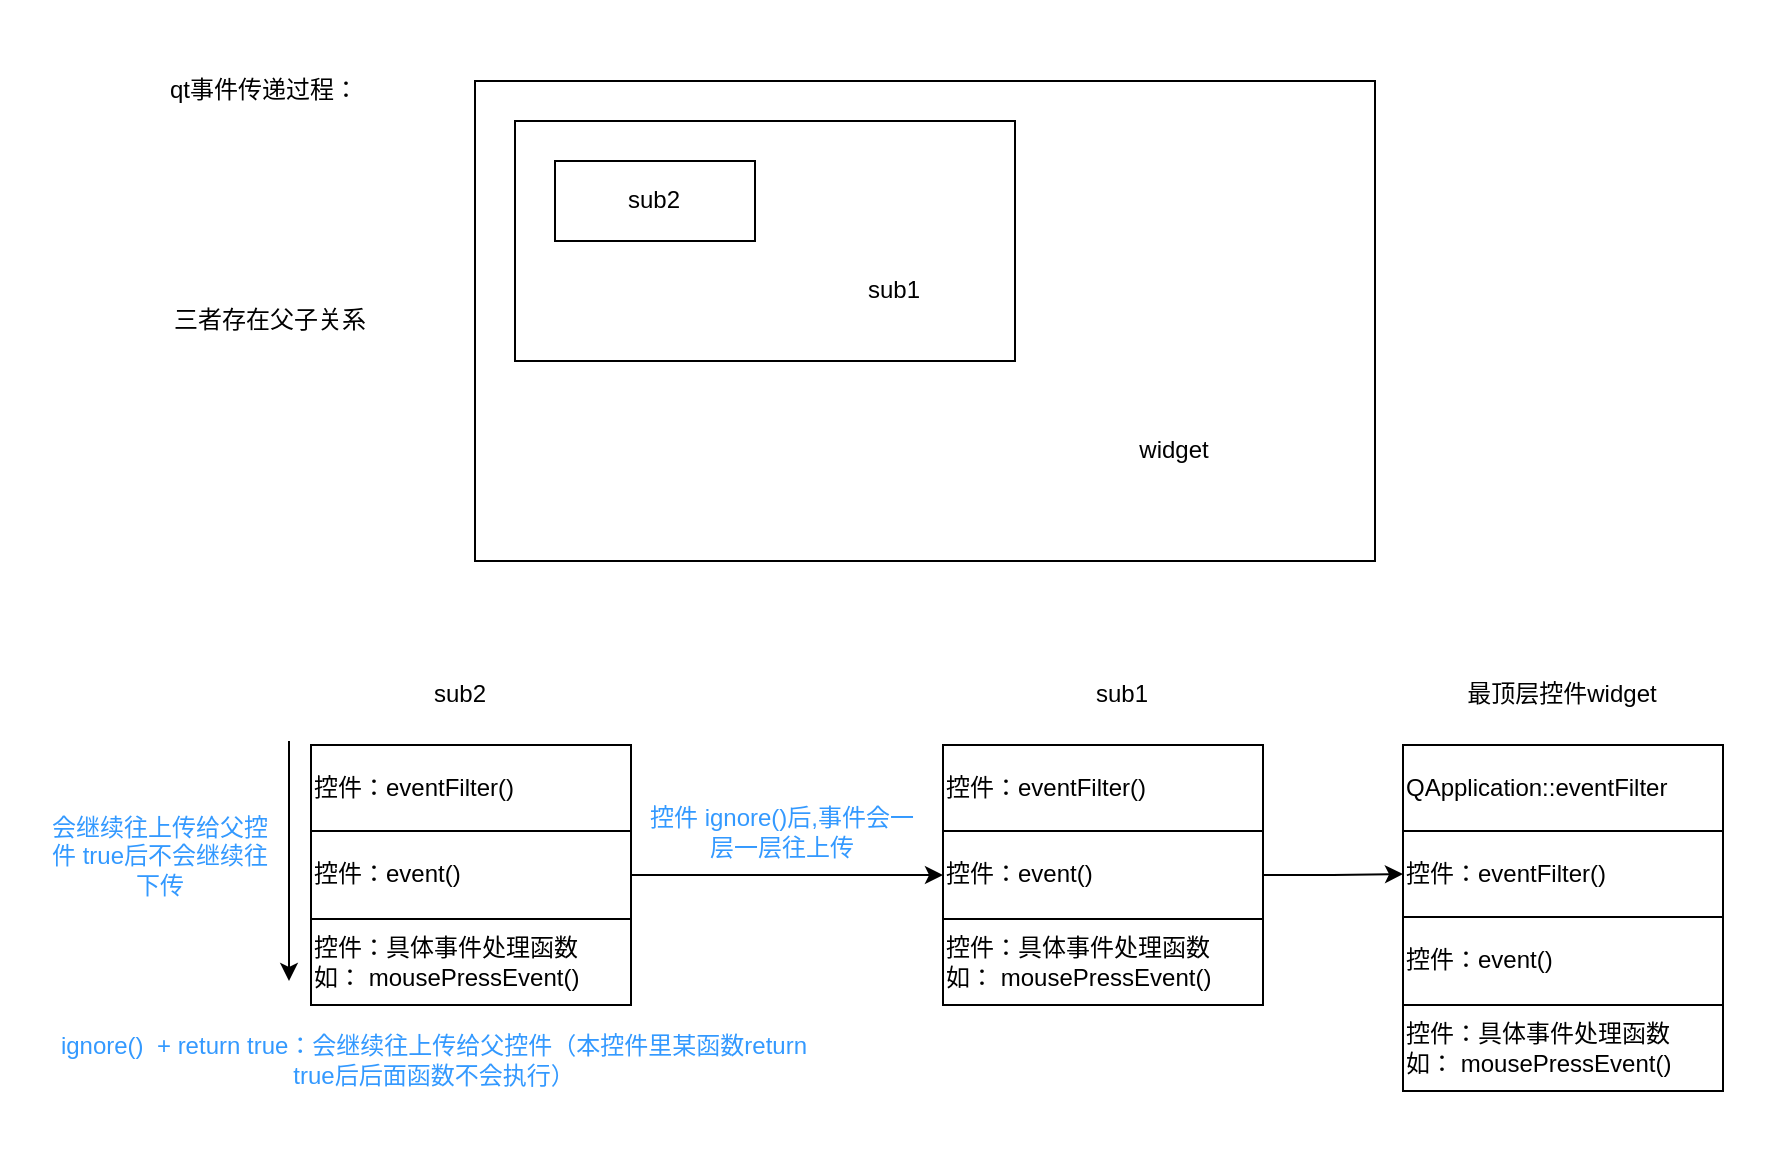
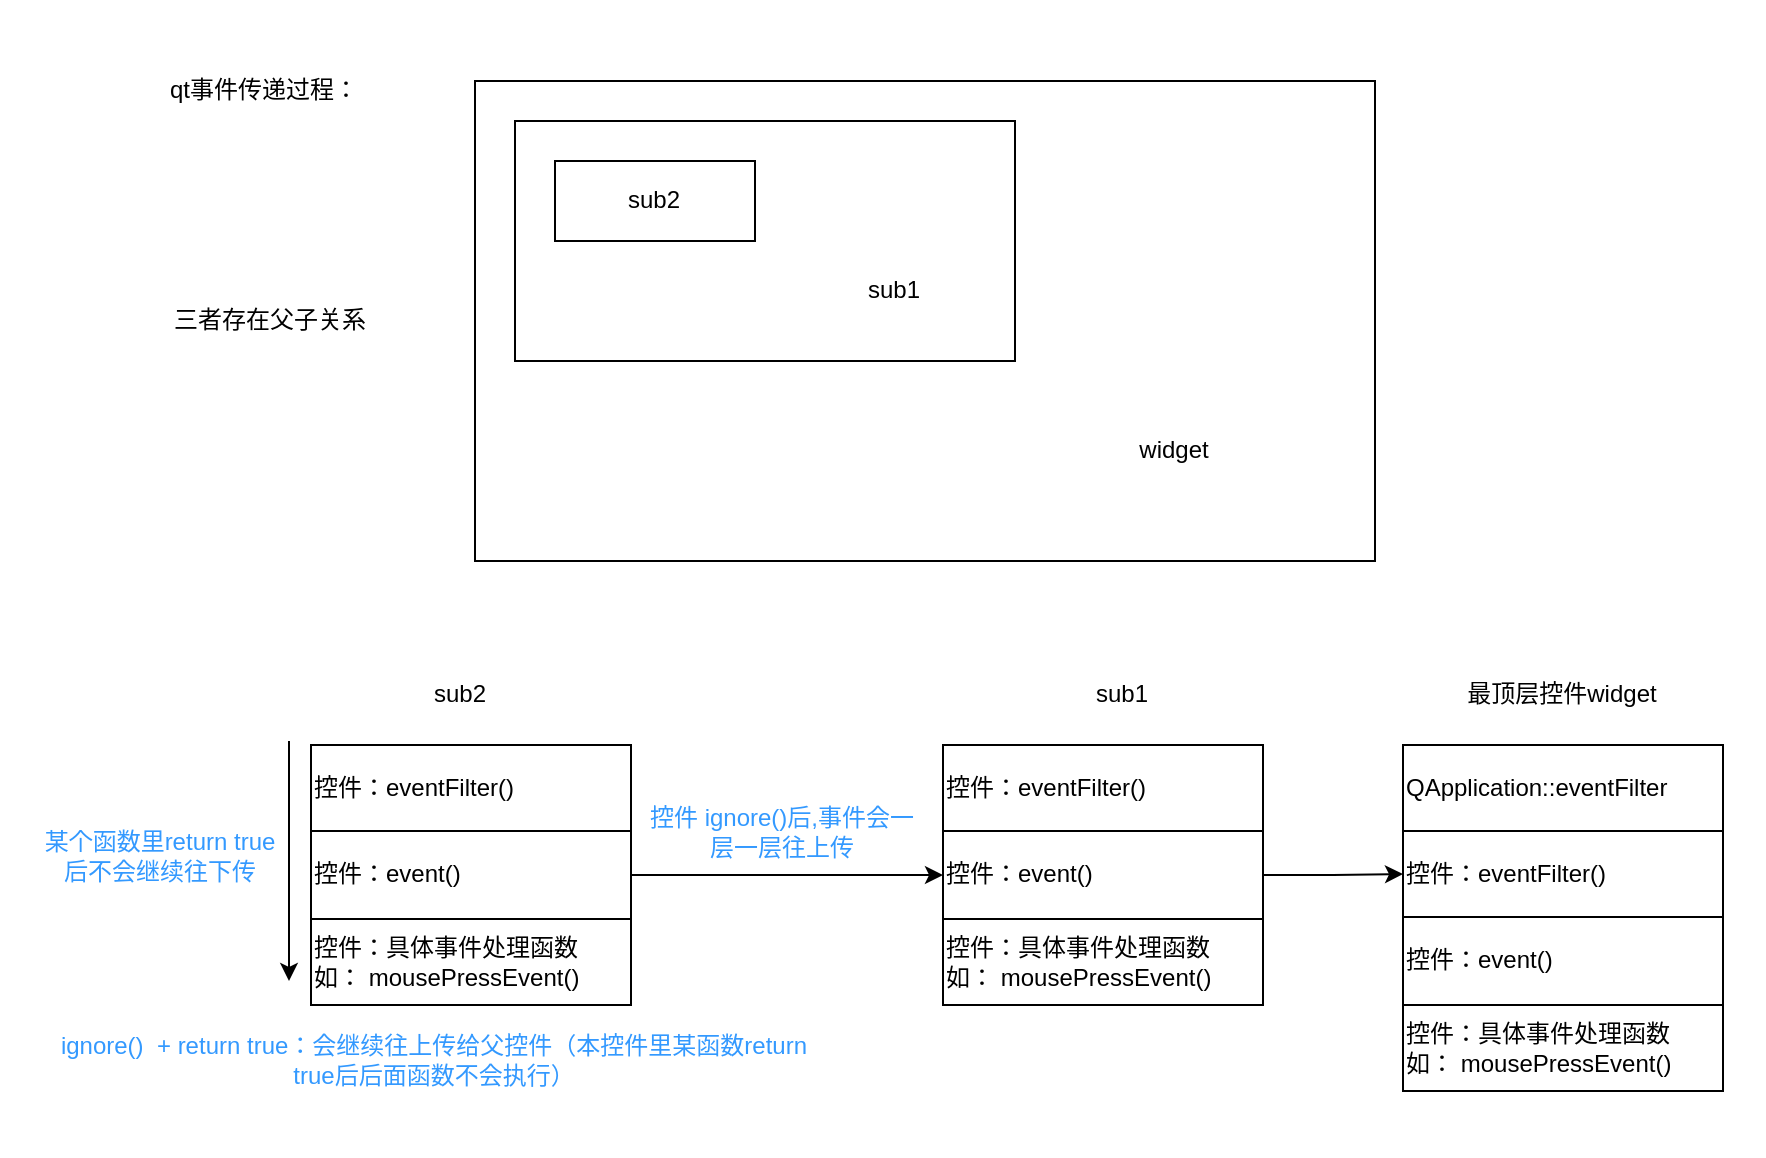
(161, 857) -> (161, 857)
